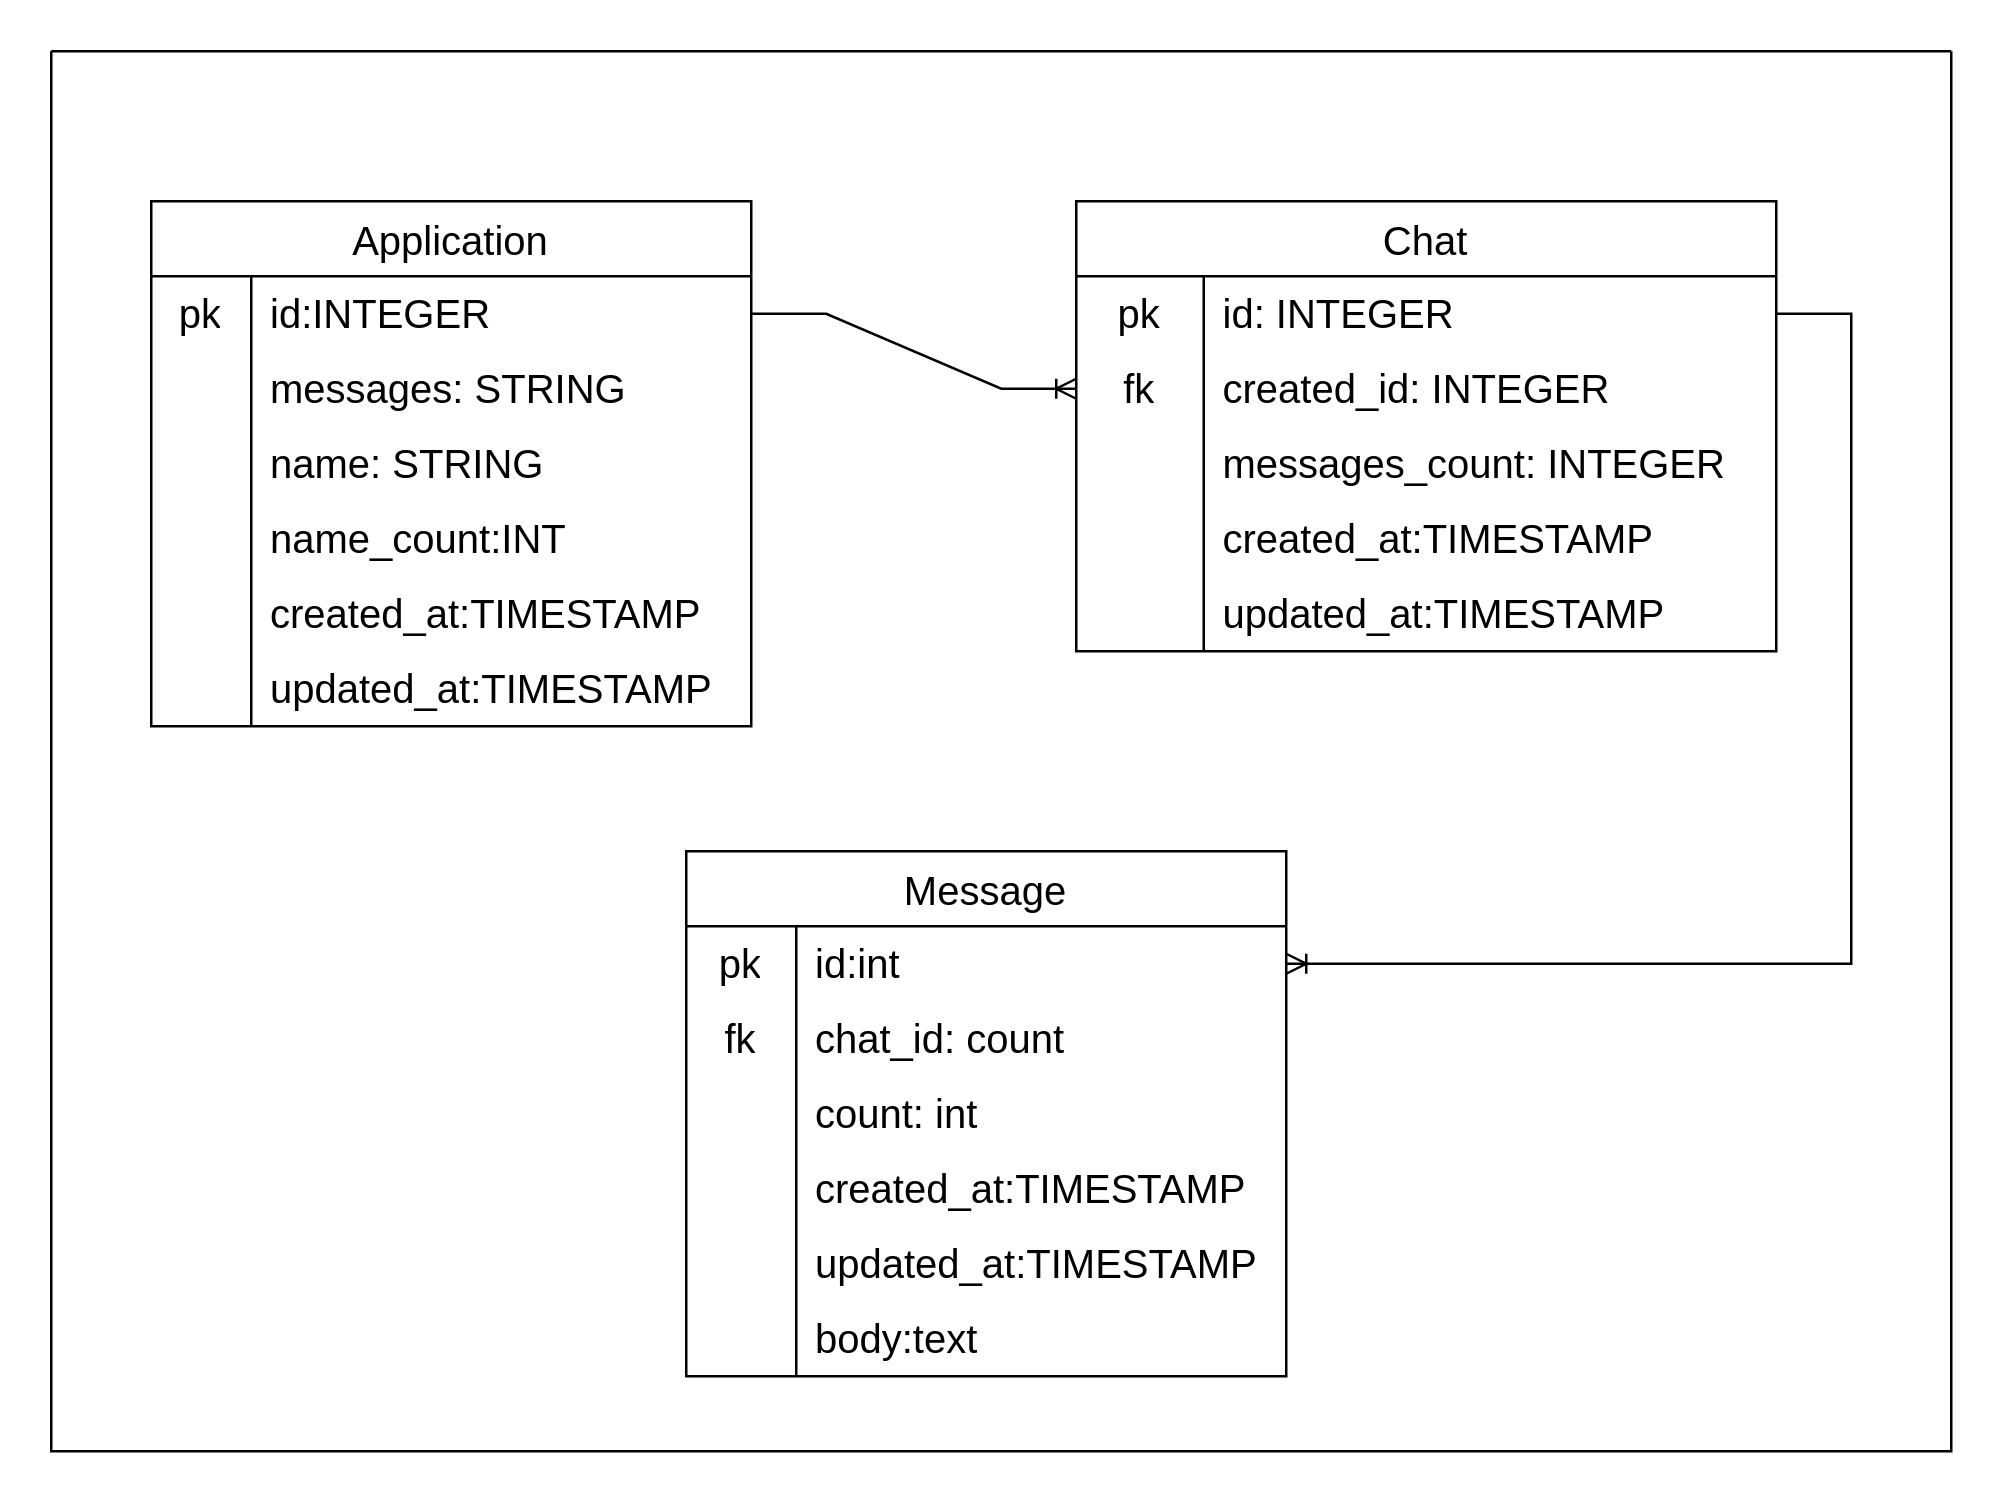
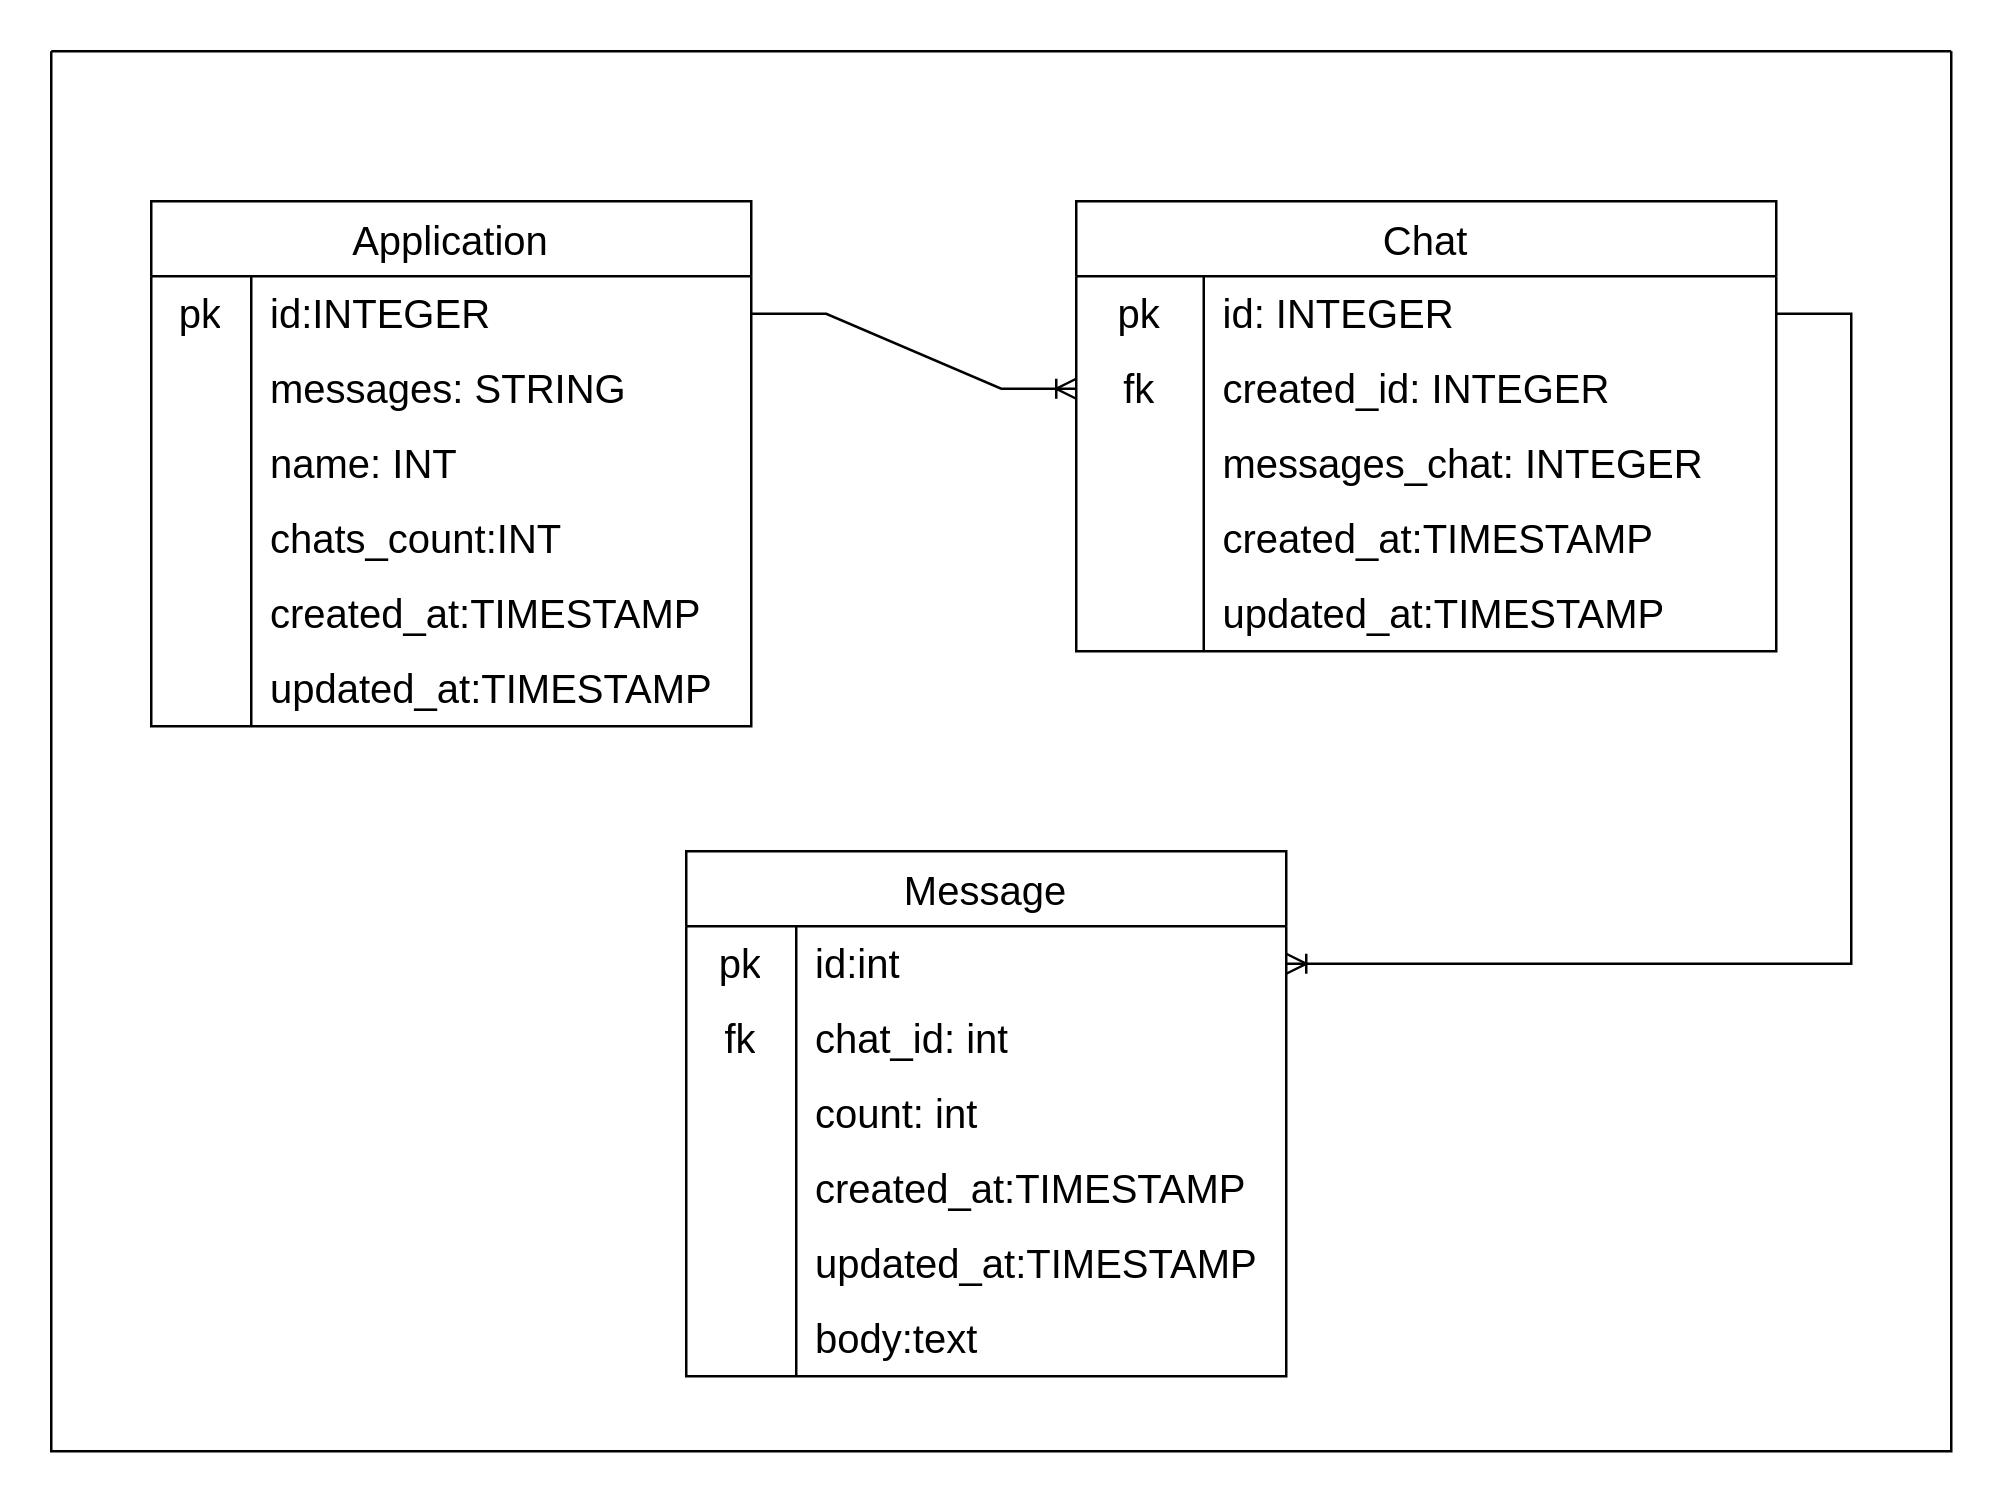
(395, 464) -> (362, 464)
(1471, 464) -> (1460, 464)
(423, 539) -> (434, 539)
(957, 1039) -> (930, 1039)
